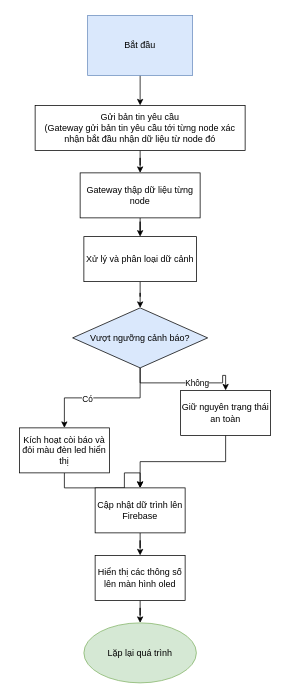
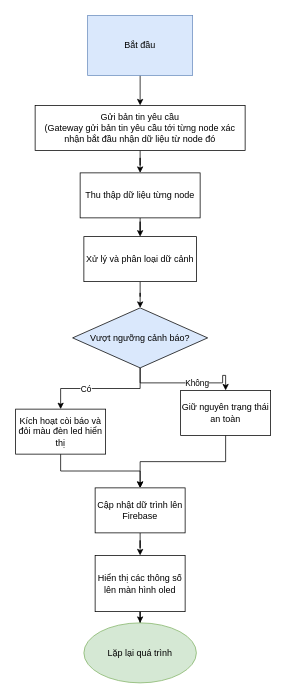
(140, 195) -> (140, 195)
(64, 450) -> (60, 432)
(140, 578) -> (140, 584)
